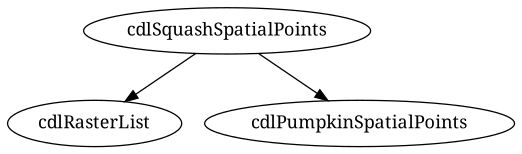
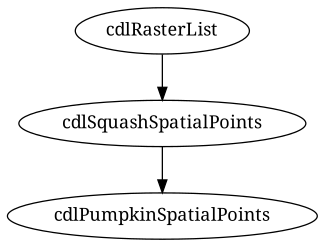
(166, 74) -> (162, 71)
